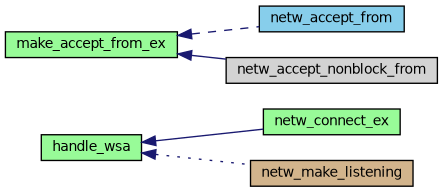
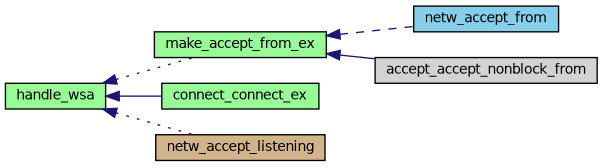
none -> (154, 69)
(332, 70) -> (486, 70)
(332, 122) -> (240, 96)
(332, 173) -> (240, 148)
